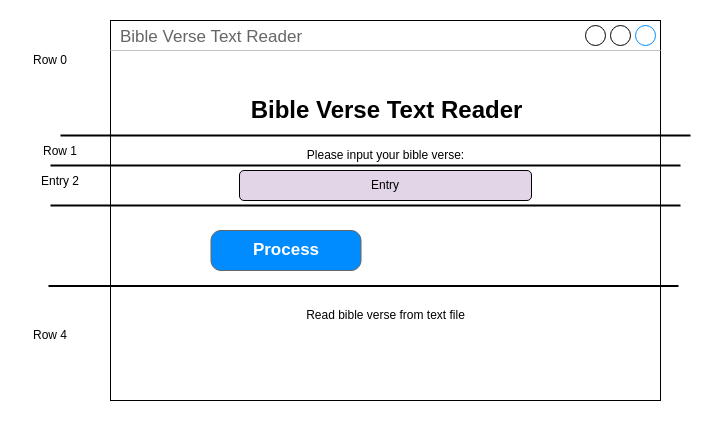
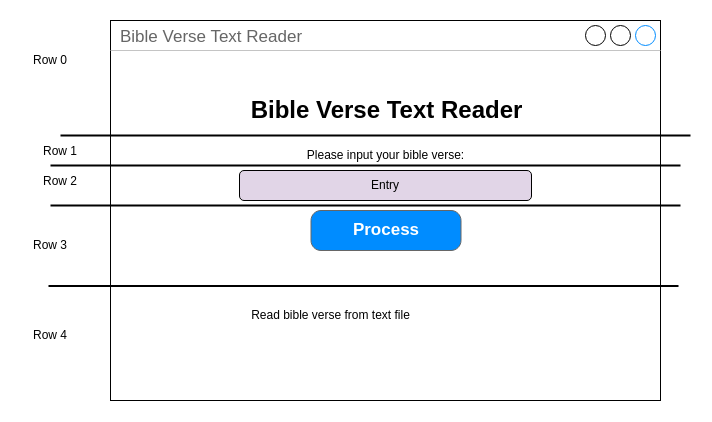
(61, 182) -> (61, 182)
none -> (51, 246)
(286, 251) -> (386, 231)
(386, 316) -> (331, 316)
